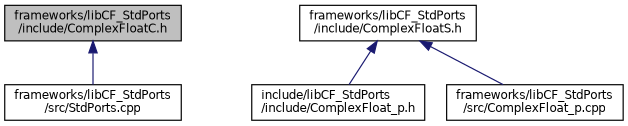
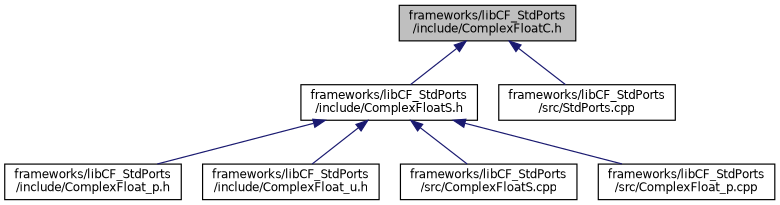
none -> (434, 66)
(338, 102) -> (93, 182)
none -> (291, 182)
none -> (489, 182)
